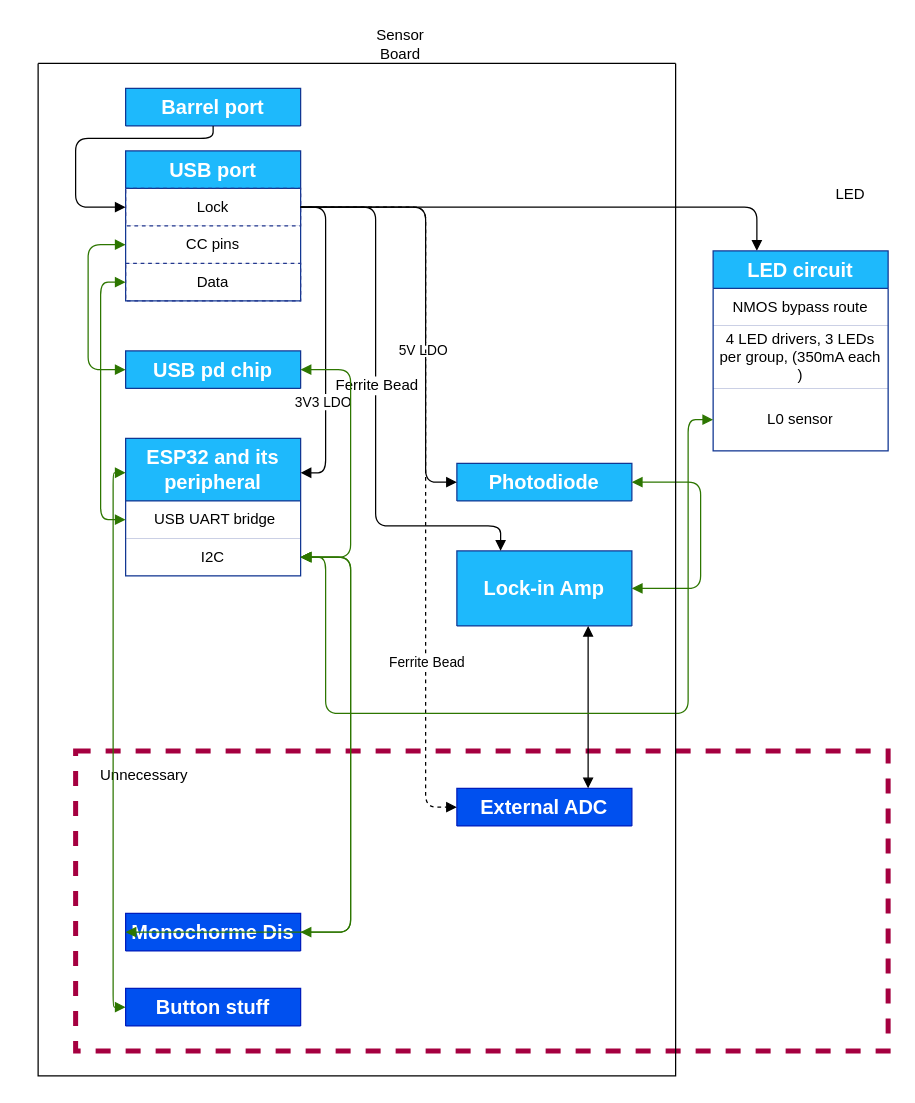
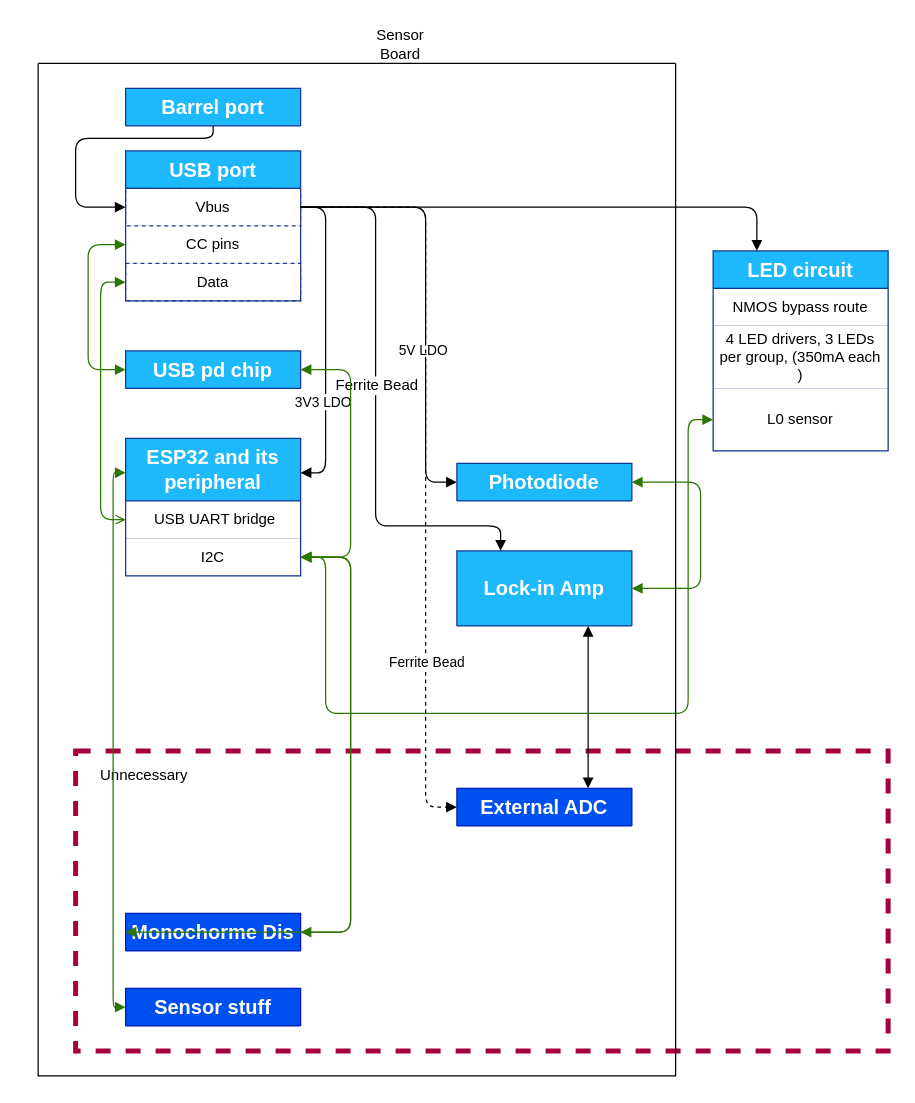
(851, 194) -> none
(213, 207) -> (213, 207)
(104, 518) -> (116, 519)
(213, 1007) -> (213, 1007)
